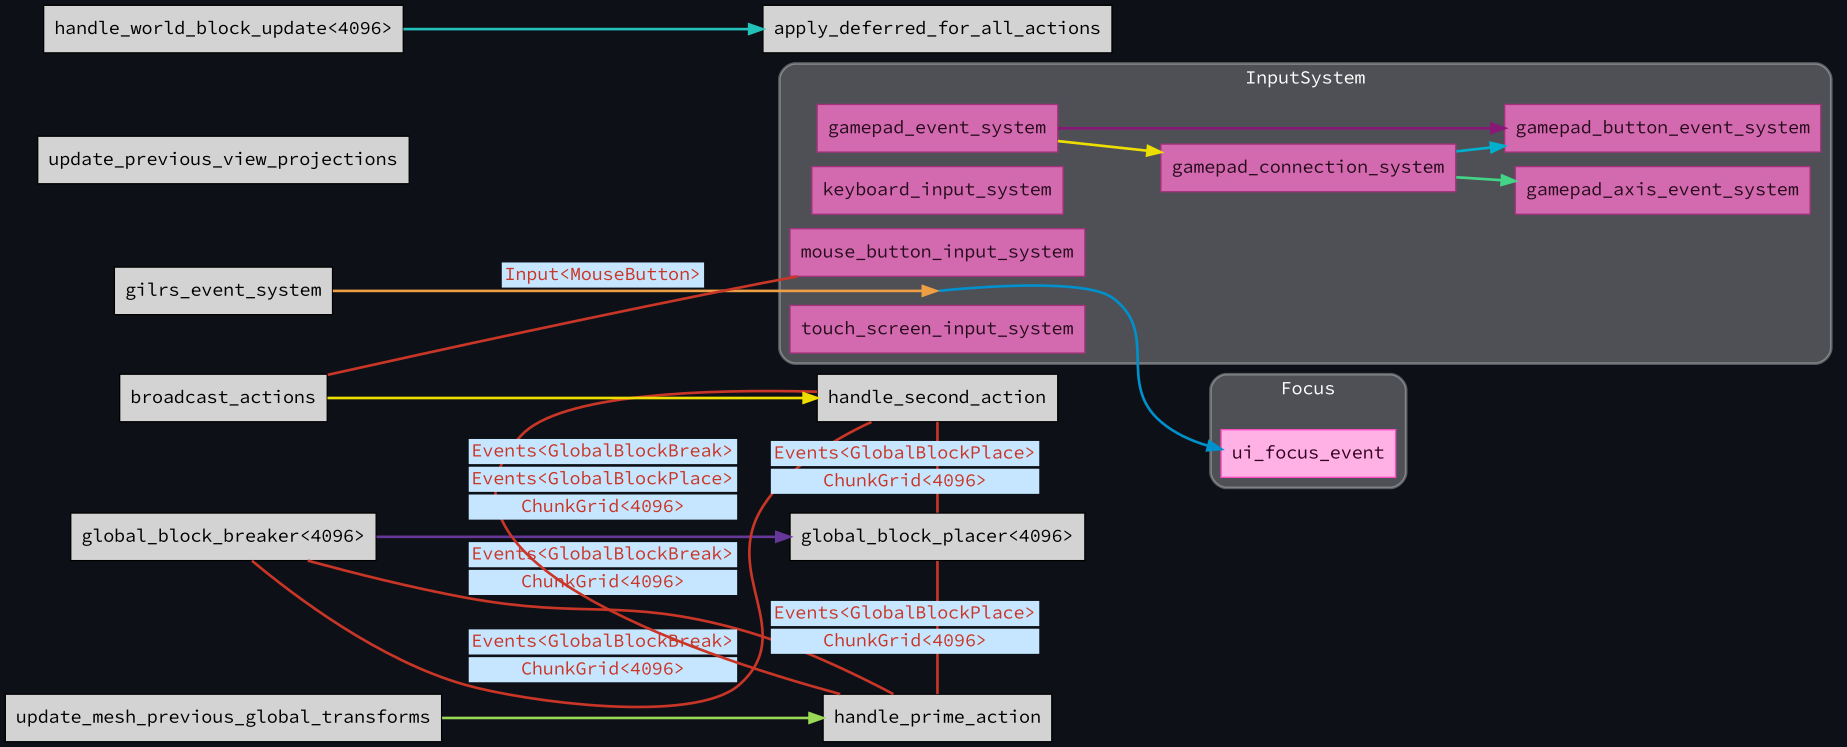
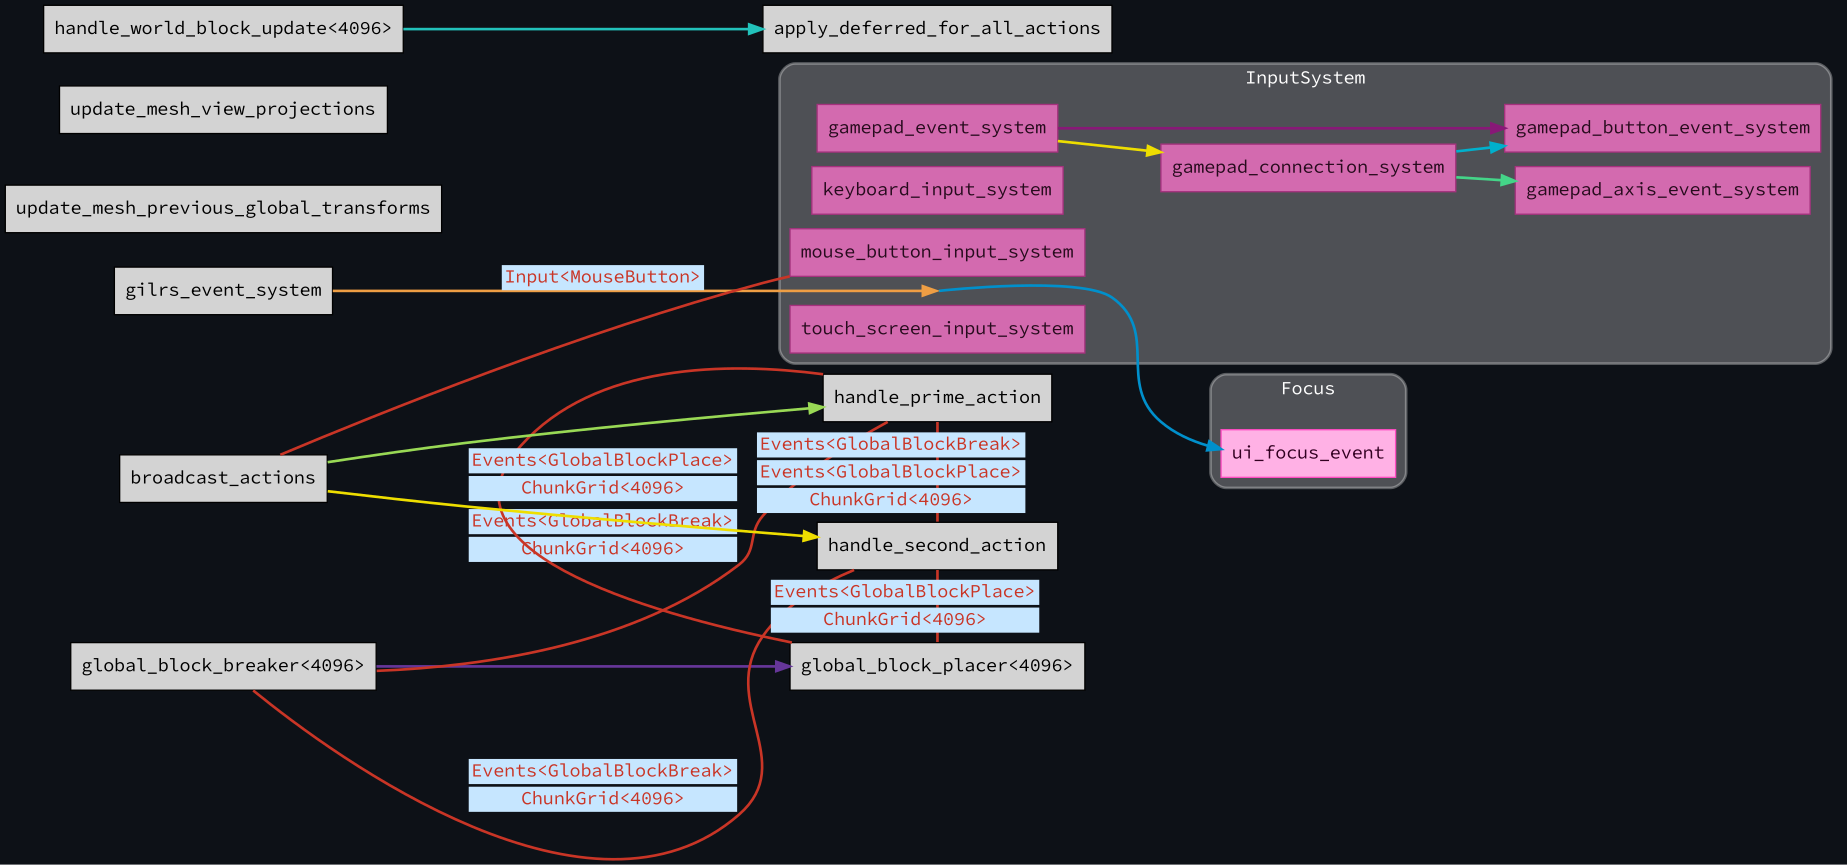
(223, 160) -> (223, 110)
(626, 718) -> (568, 431)
